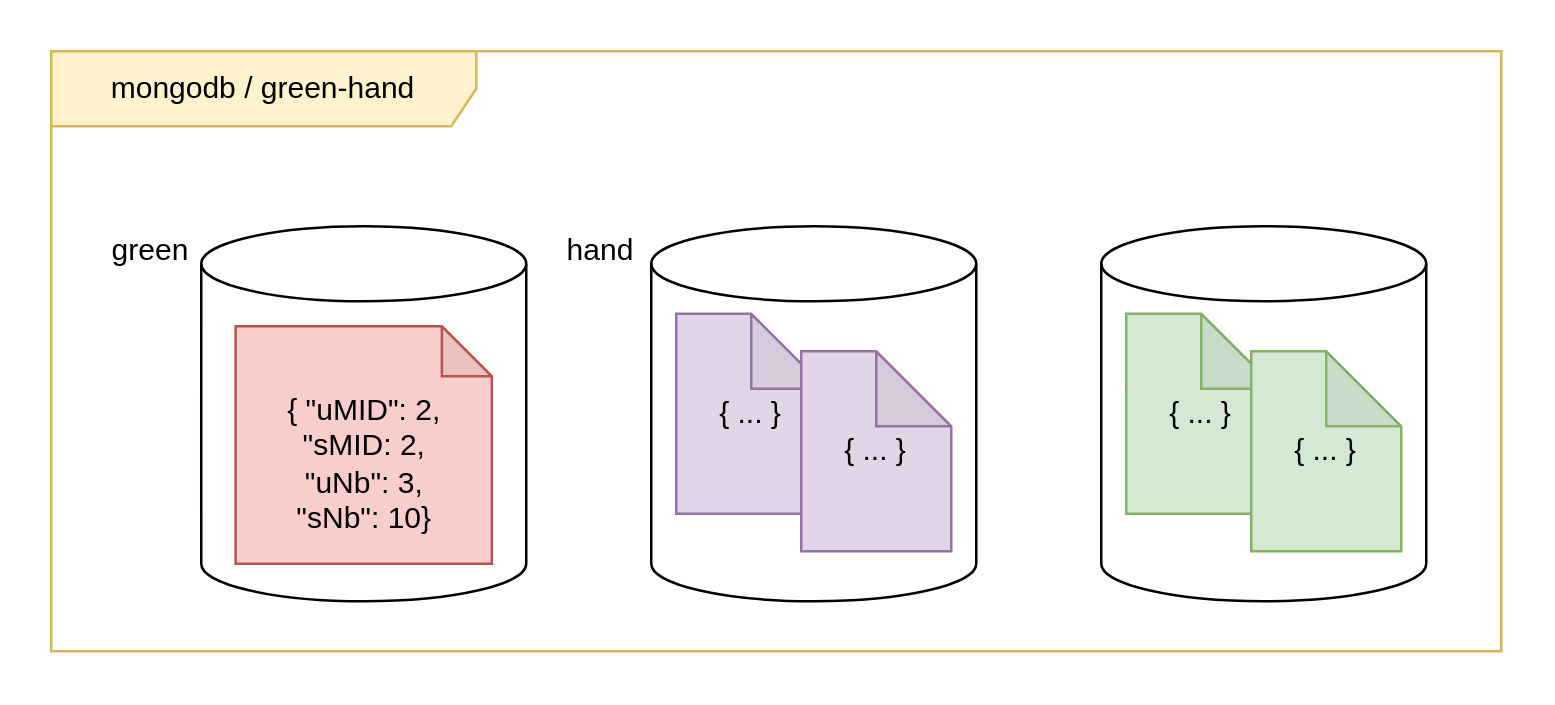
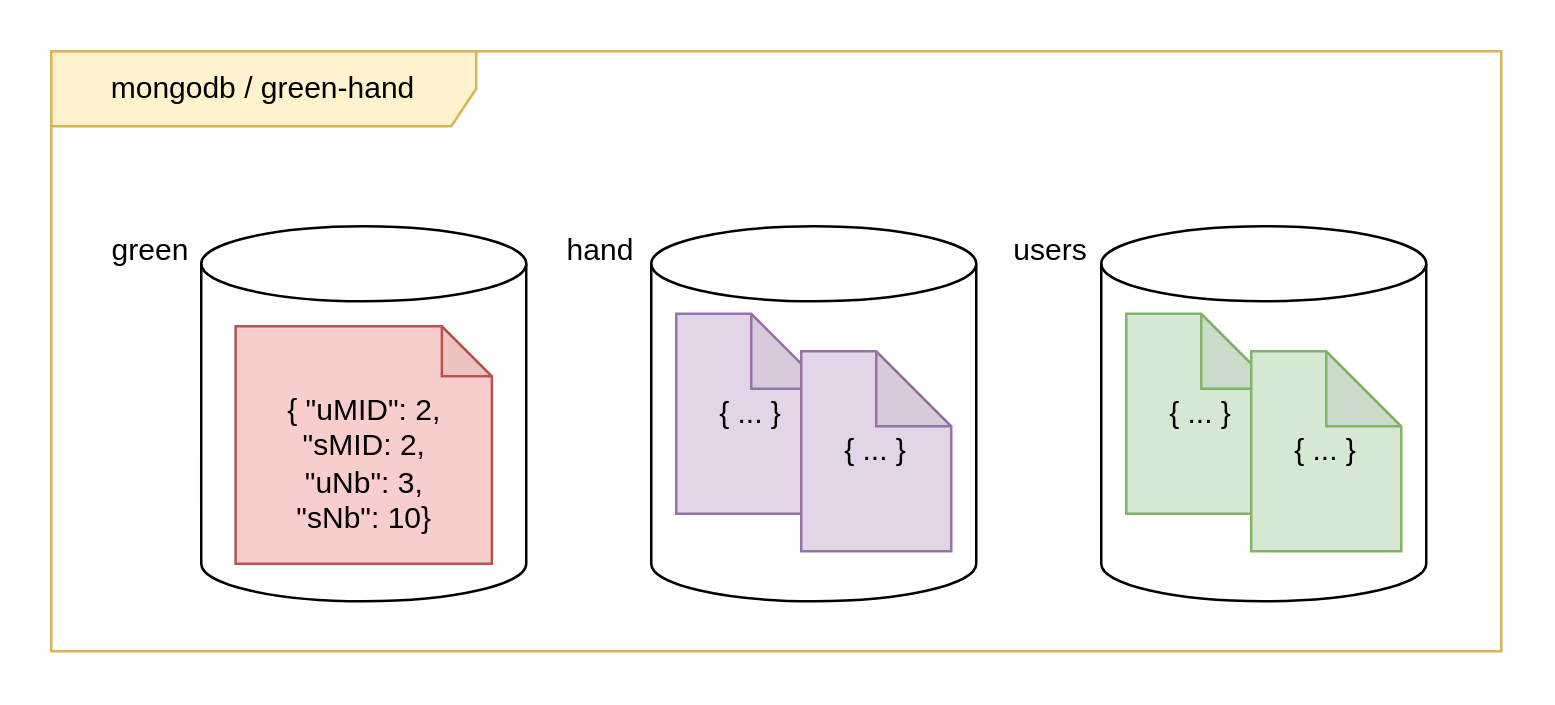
none -> (1051, 251)
